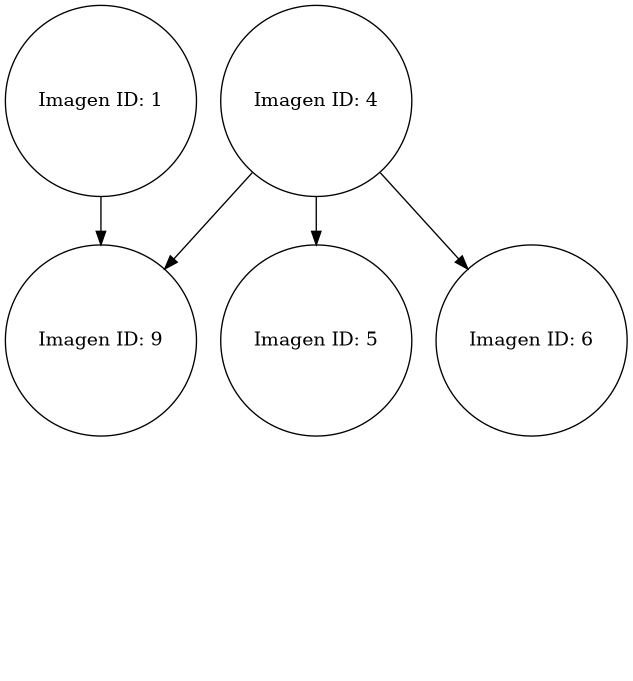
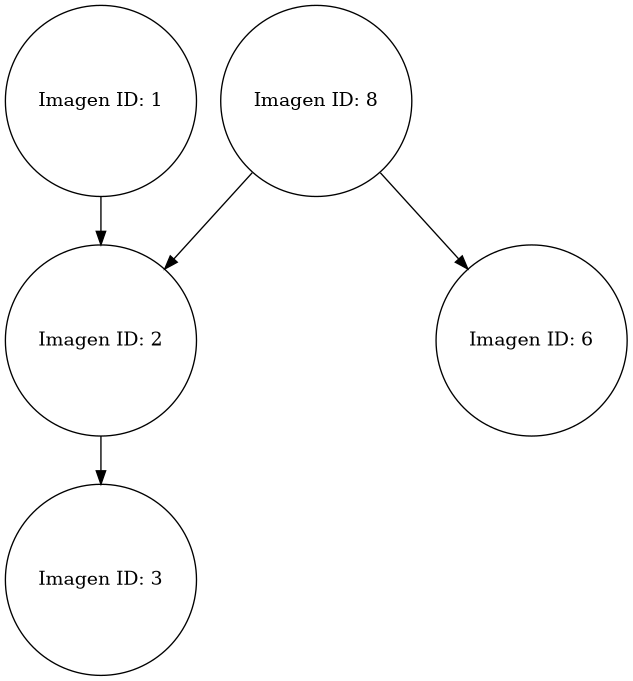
(316, 101) -> (316, 101)
(101, 340) -> (101, 340)
(316, 340) -> none
none -> (101, 580)
